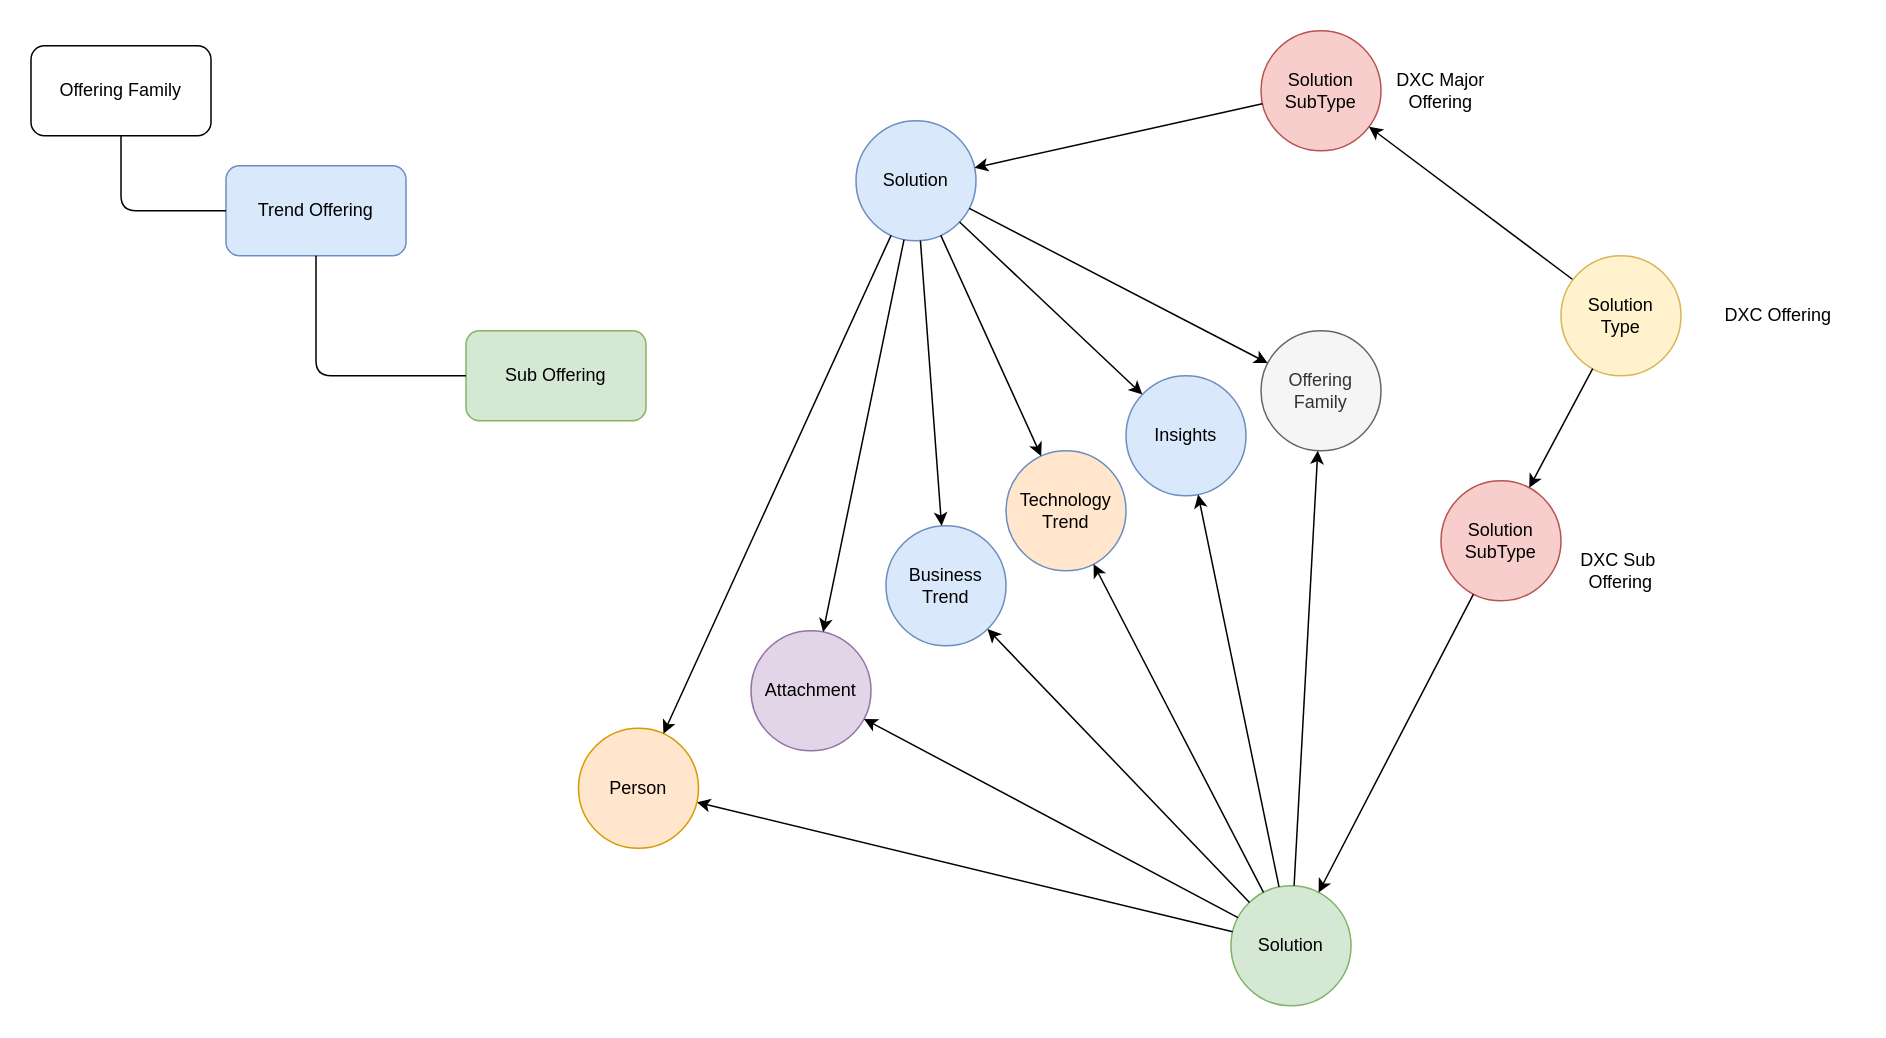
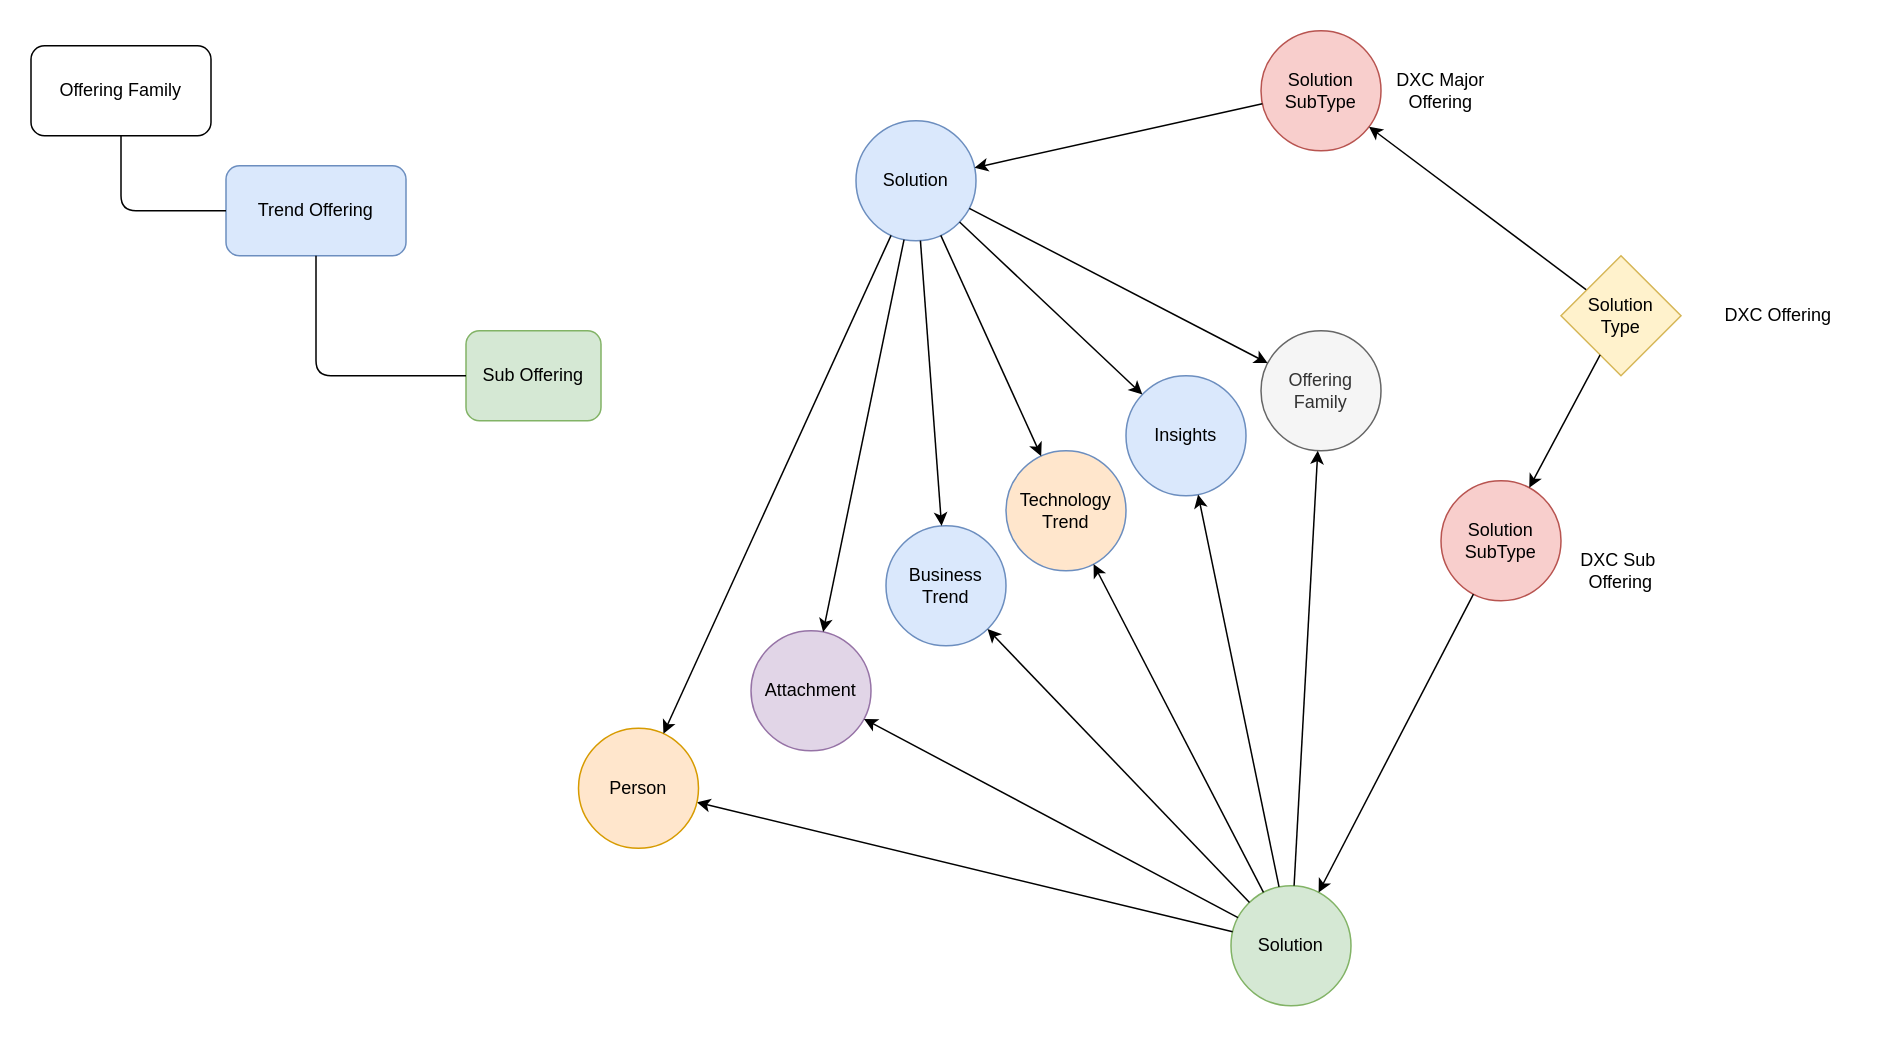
(1621, 316) -> (1621, 316)
(556, 376) -> (533, 376)
